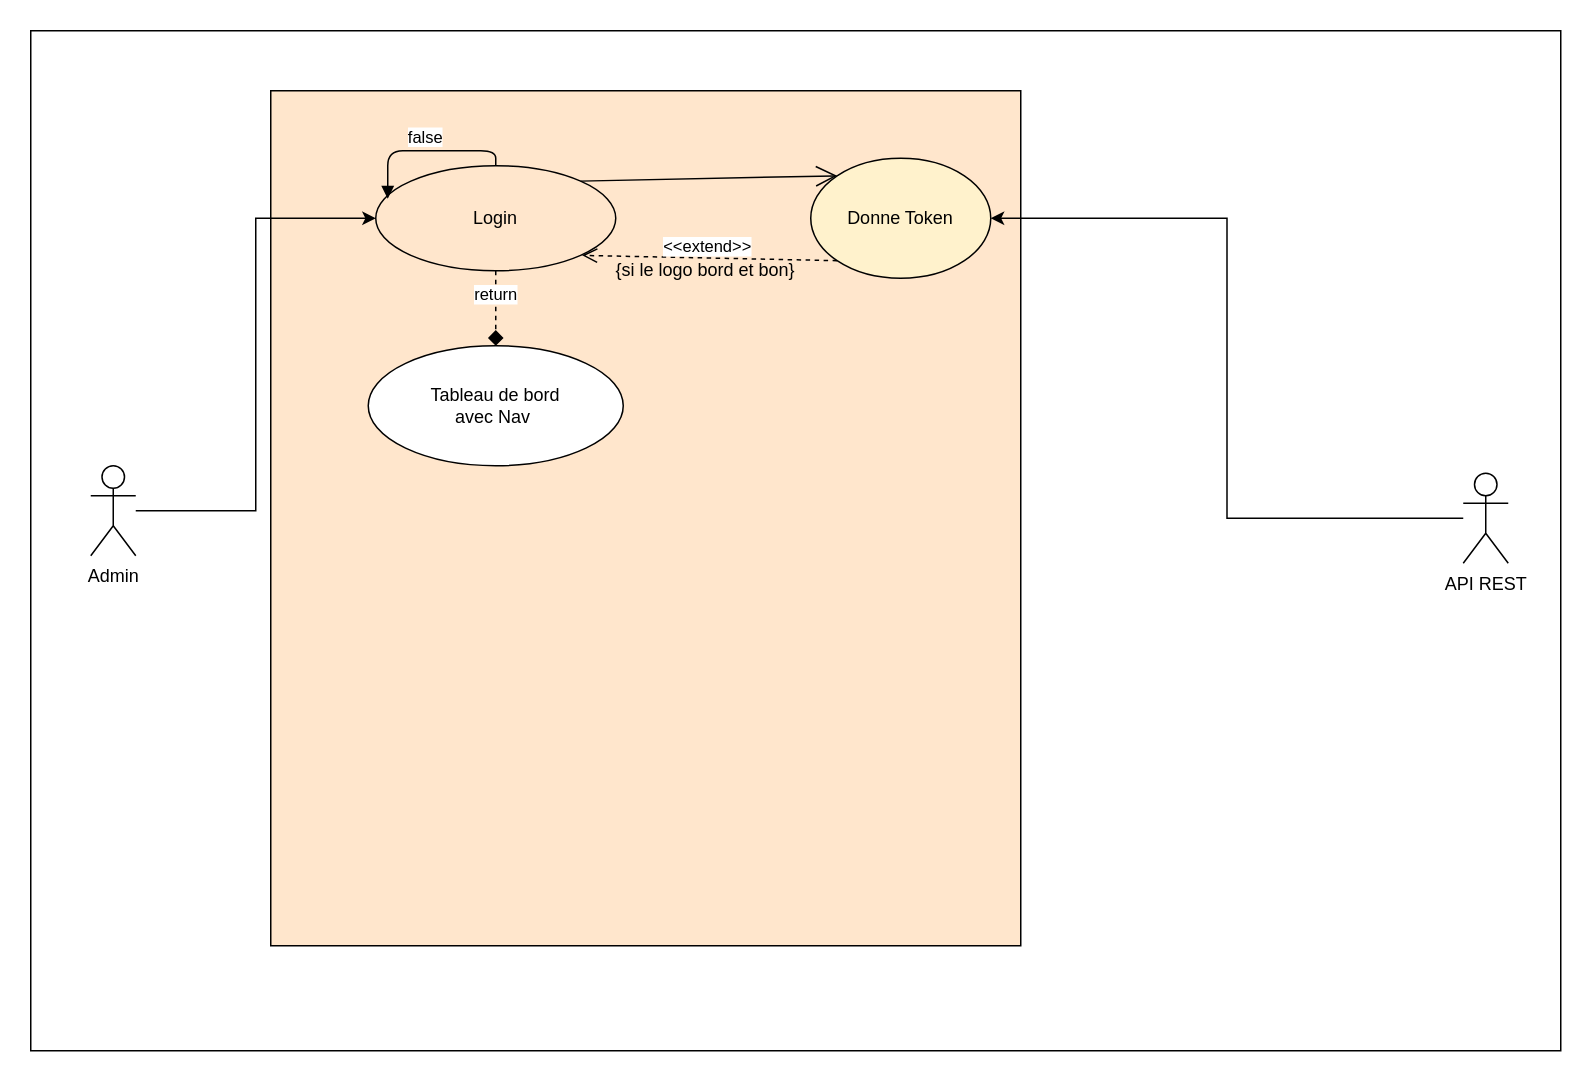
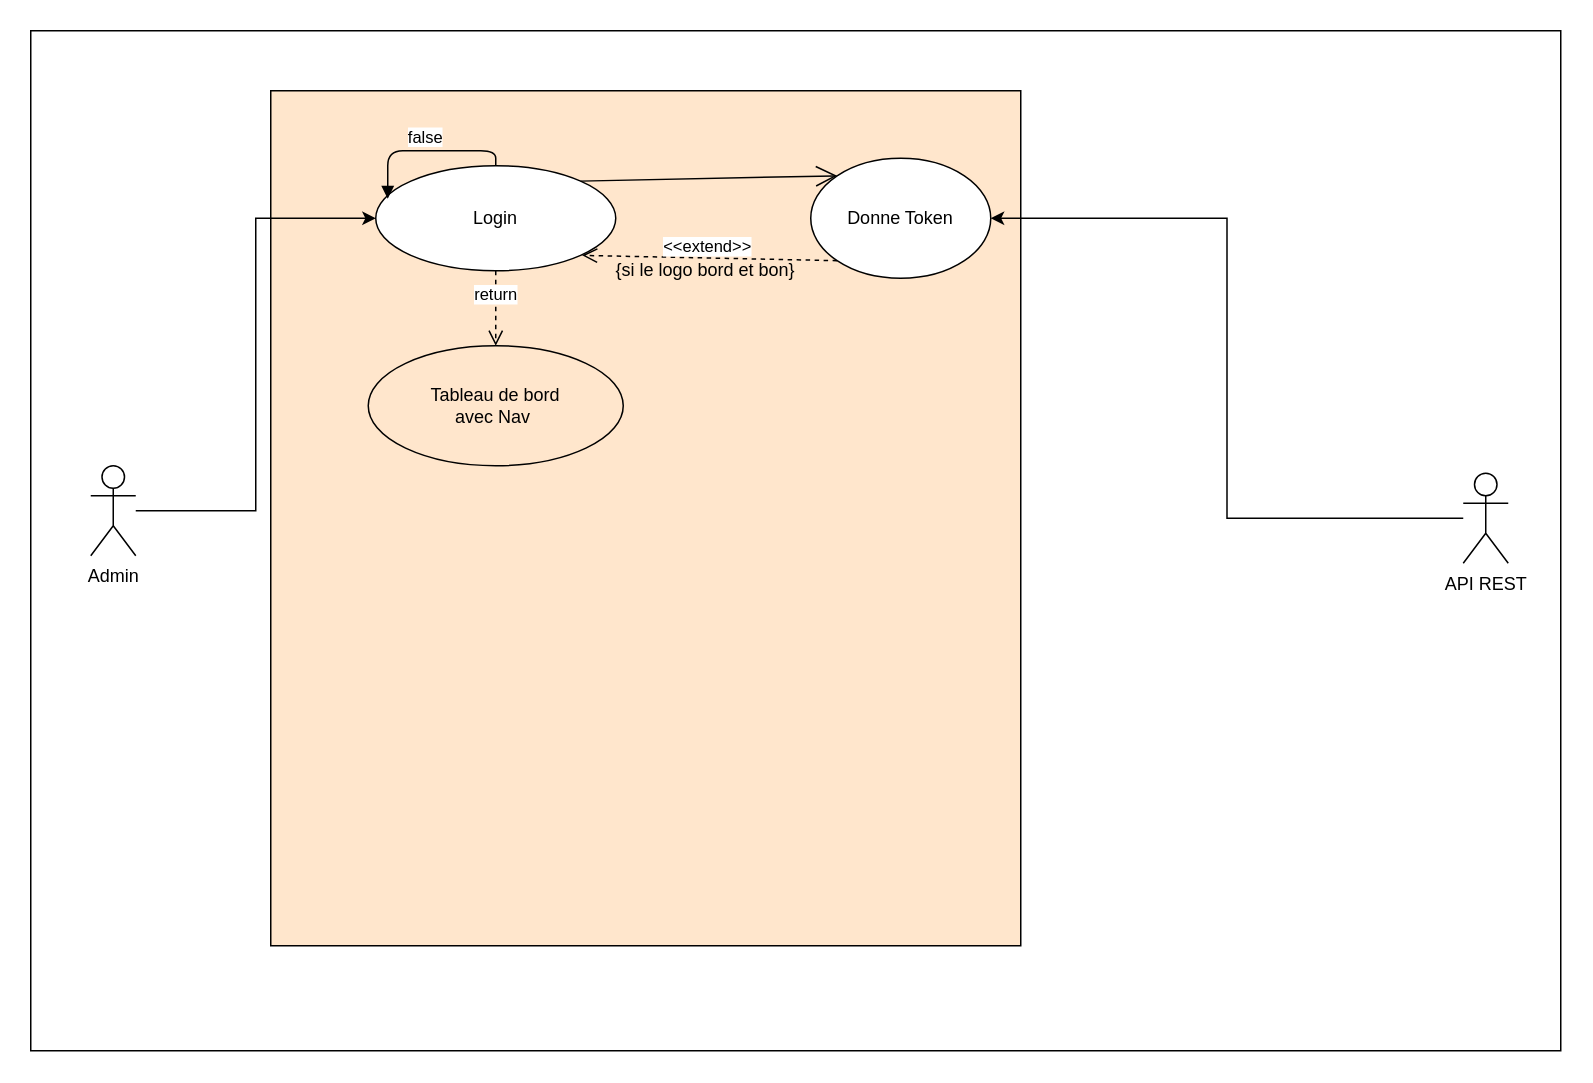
(496, 218) -> (496, 218)
(901, 218) -> (901, 218)
(496, 329) -> (496, 335)
(496, 406) -> (496, 406)
